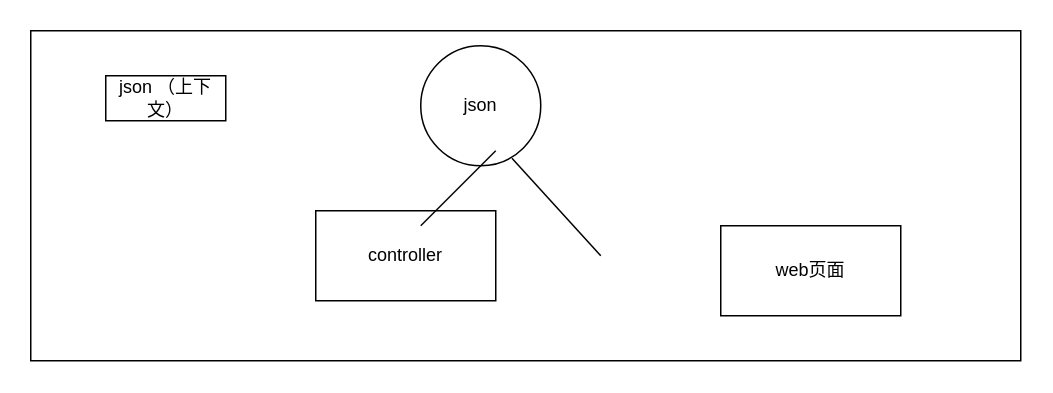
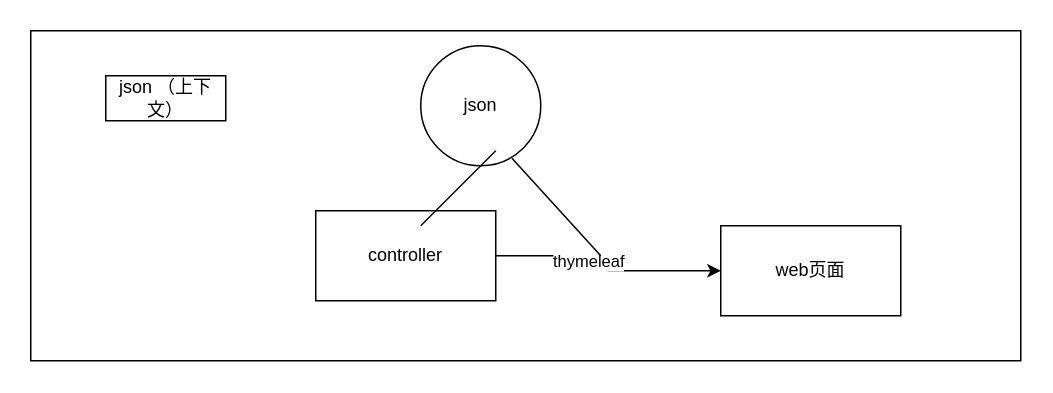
none -> (558, 256)
